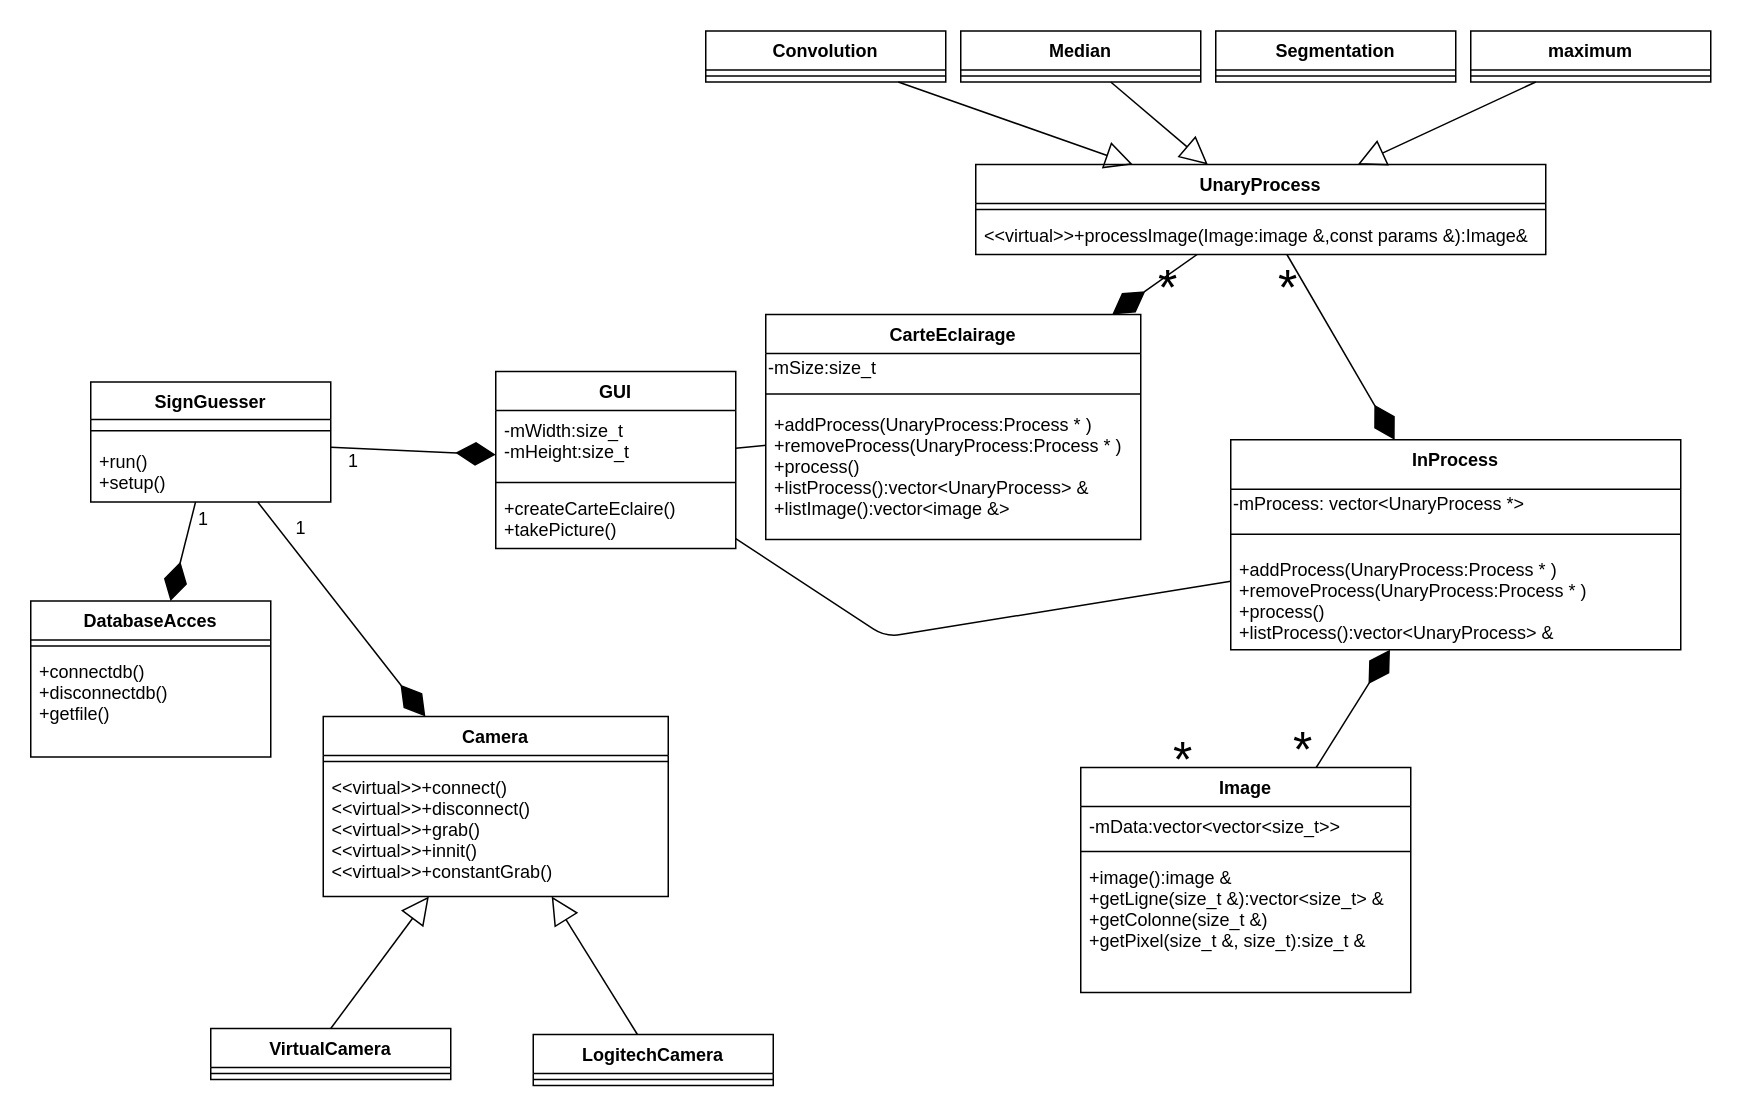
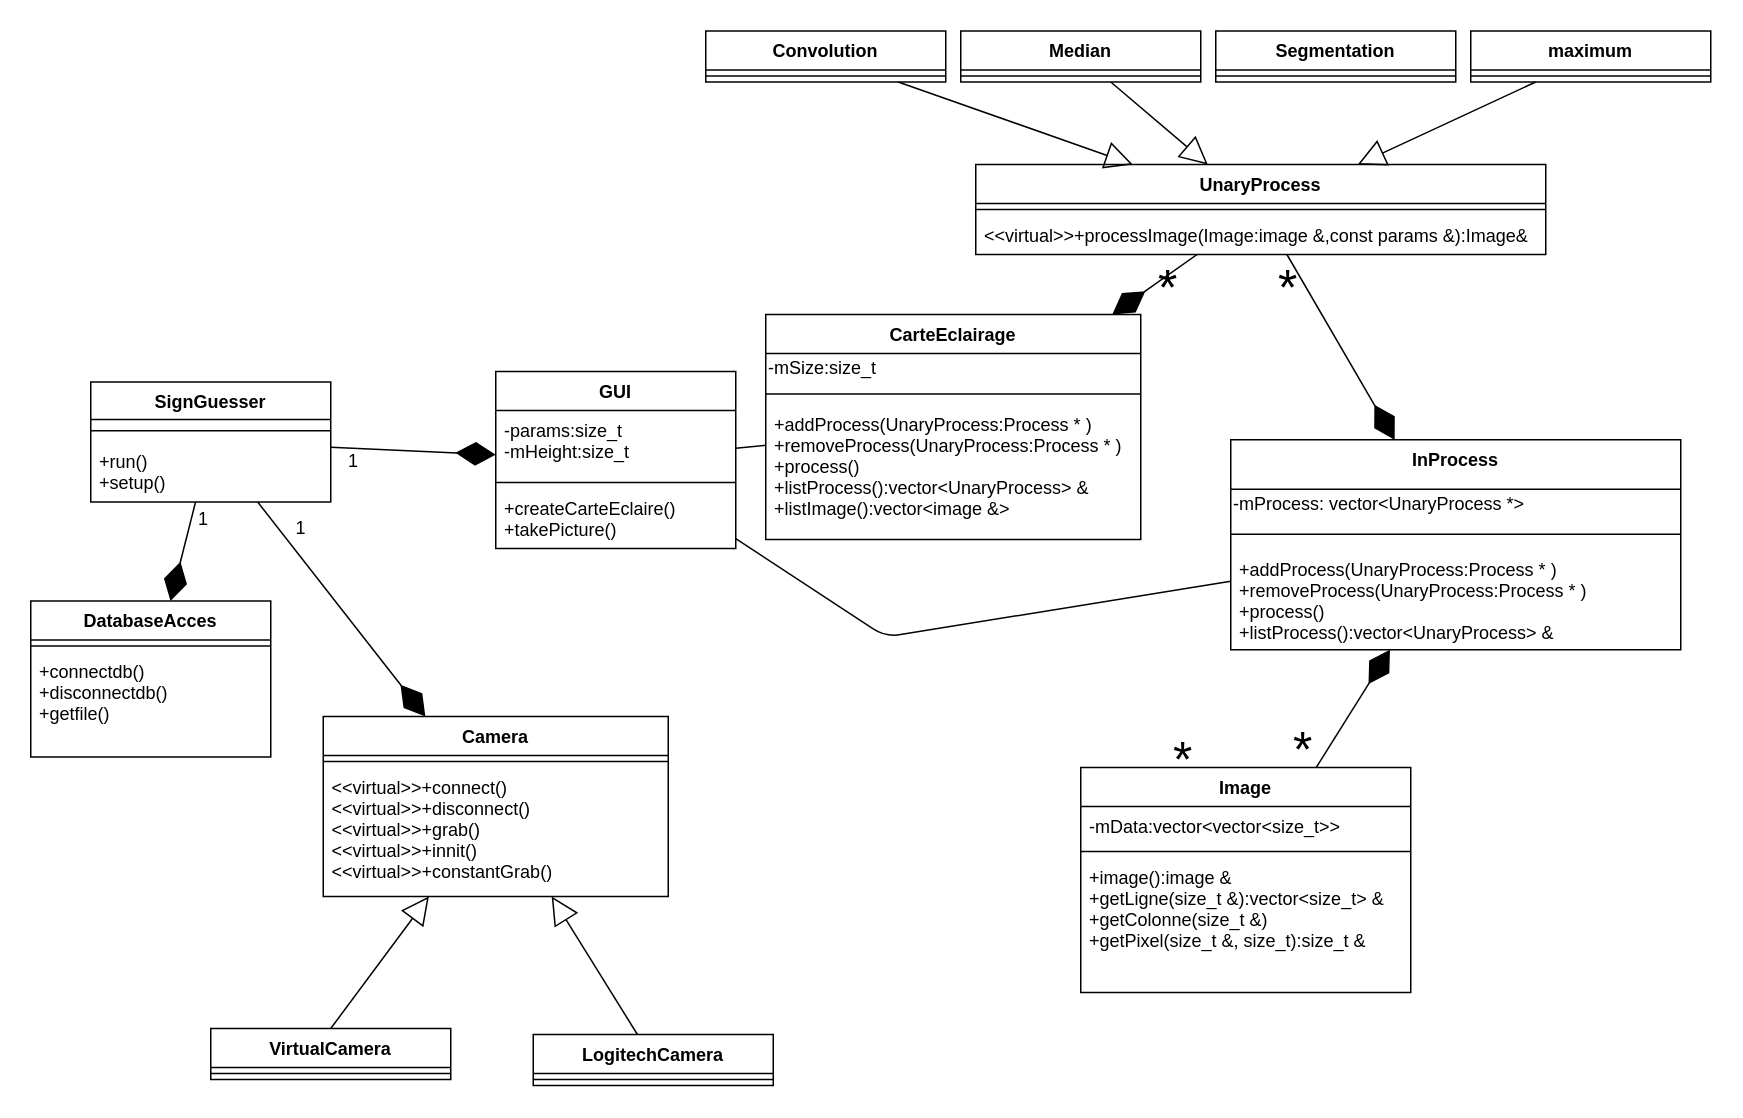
(568, 431) -> (570, 431)
